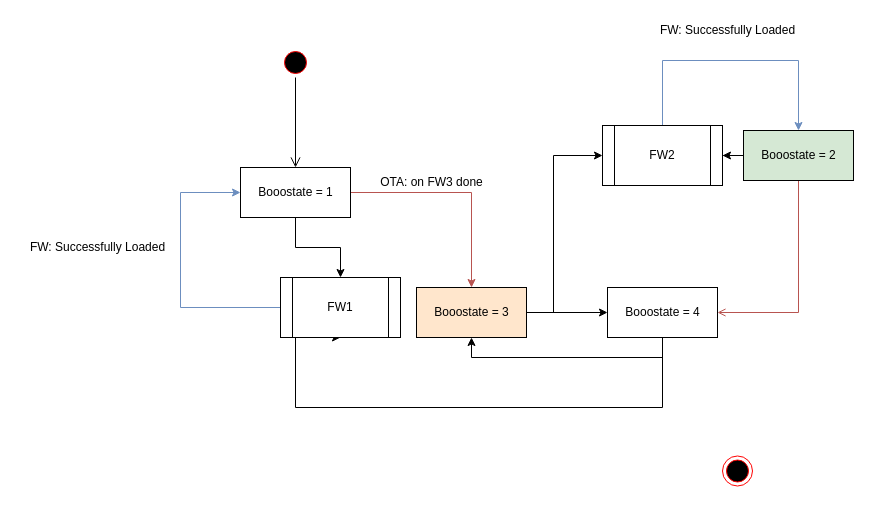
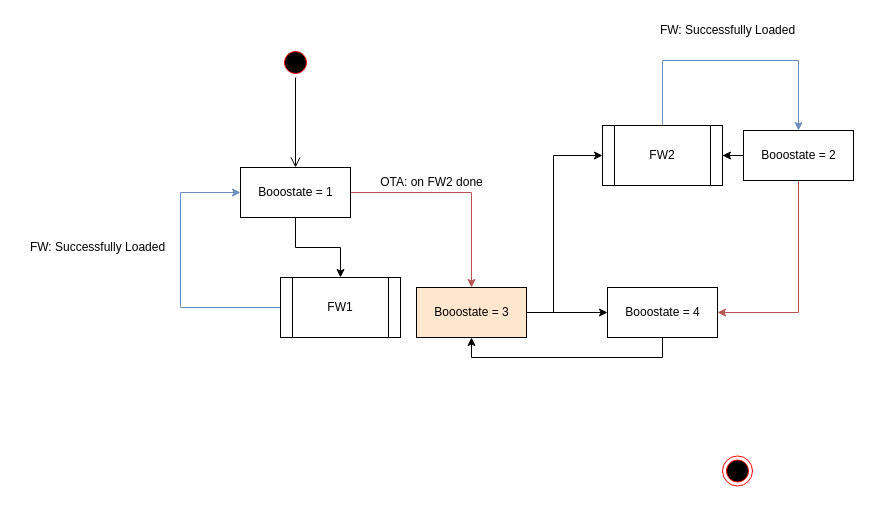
(799, 156) -> (799, 156)
(432, 183) -> (432, 183)
(723, 313) -> (725, 313)
(468, 408) -> none
